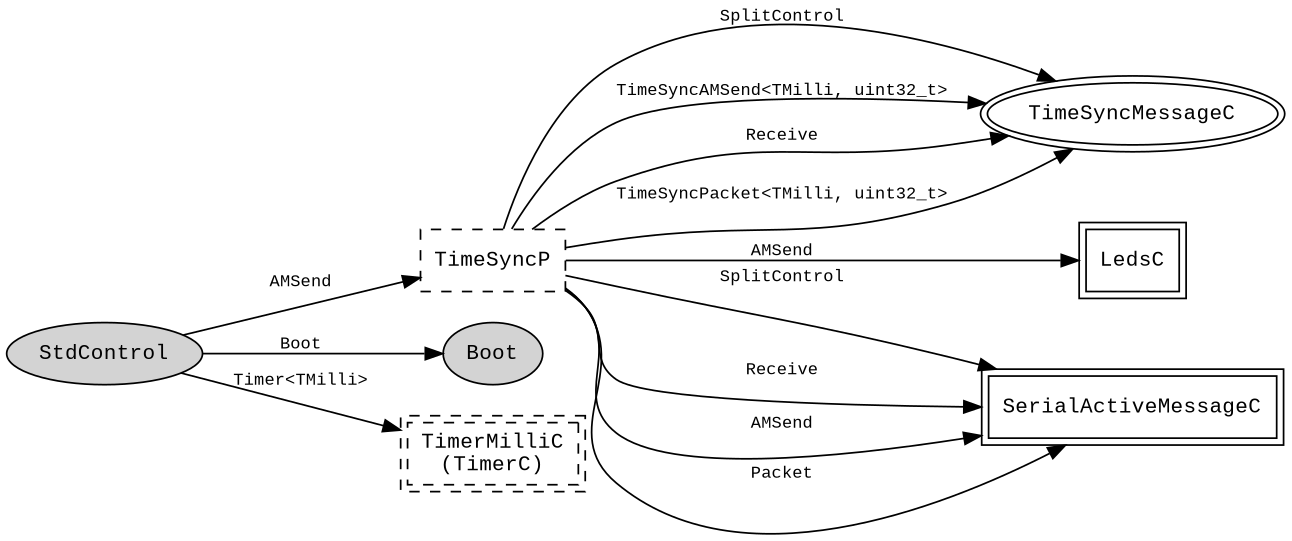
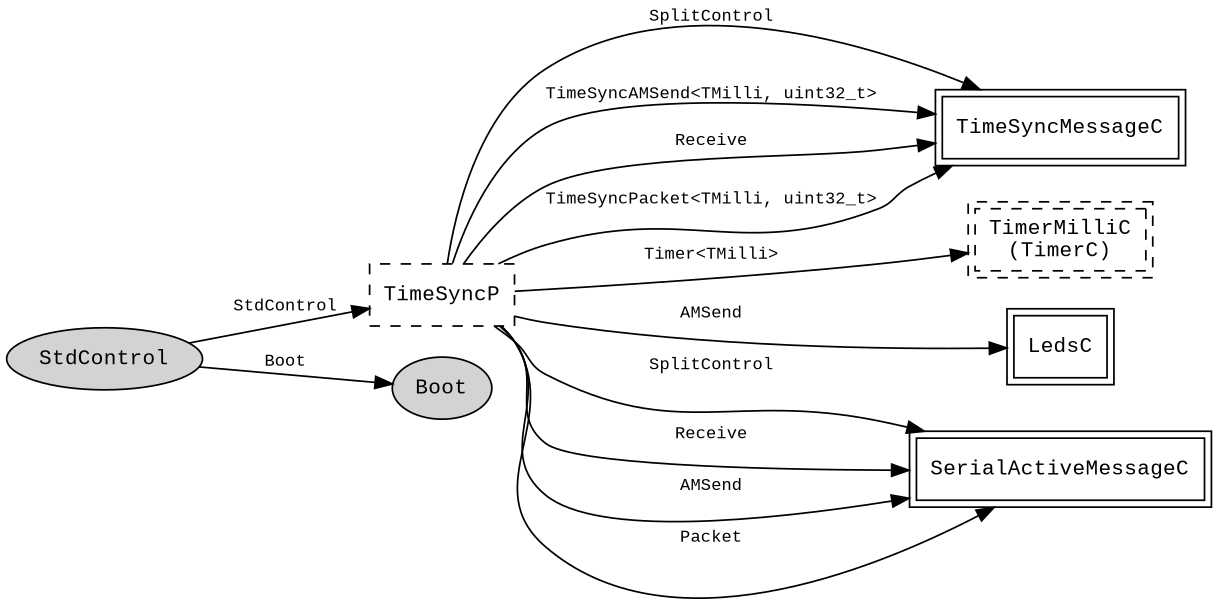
(1133, 114) -> (1060, 128)
(301, 282) -> (286, 306)
(282, 399) -> (733, 277)
